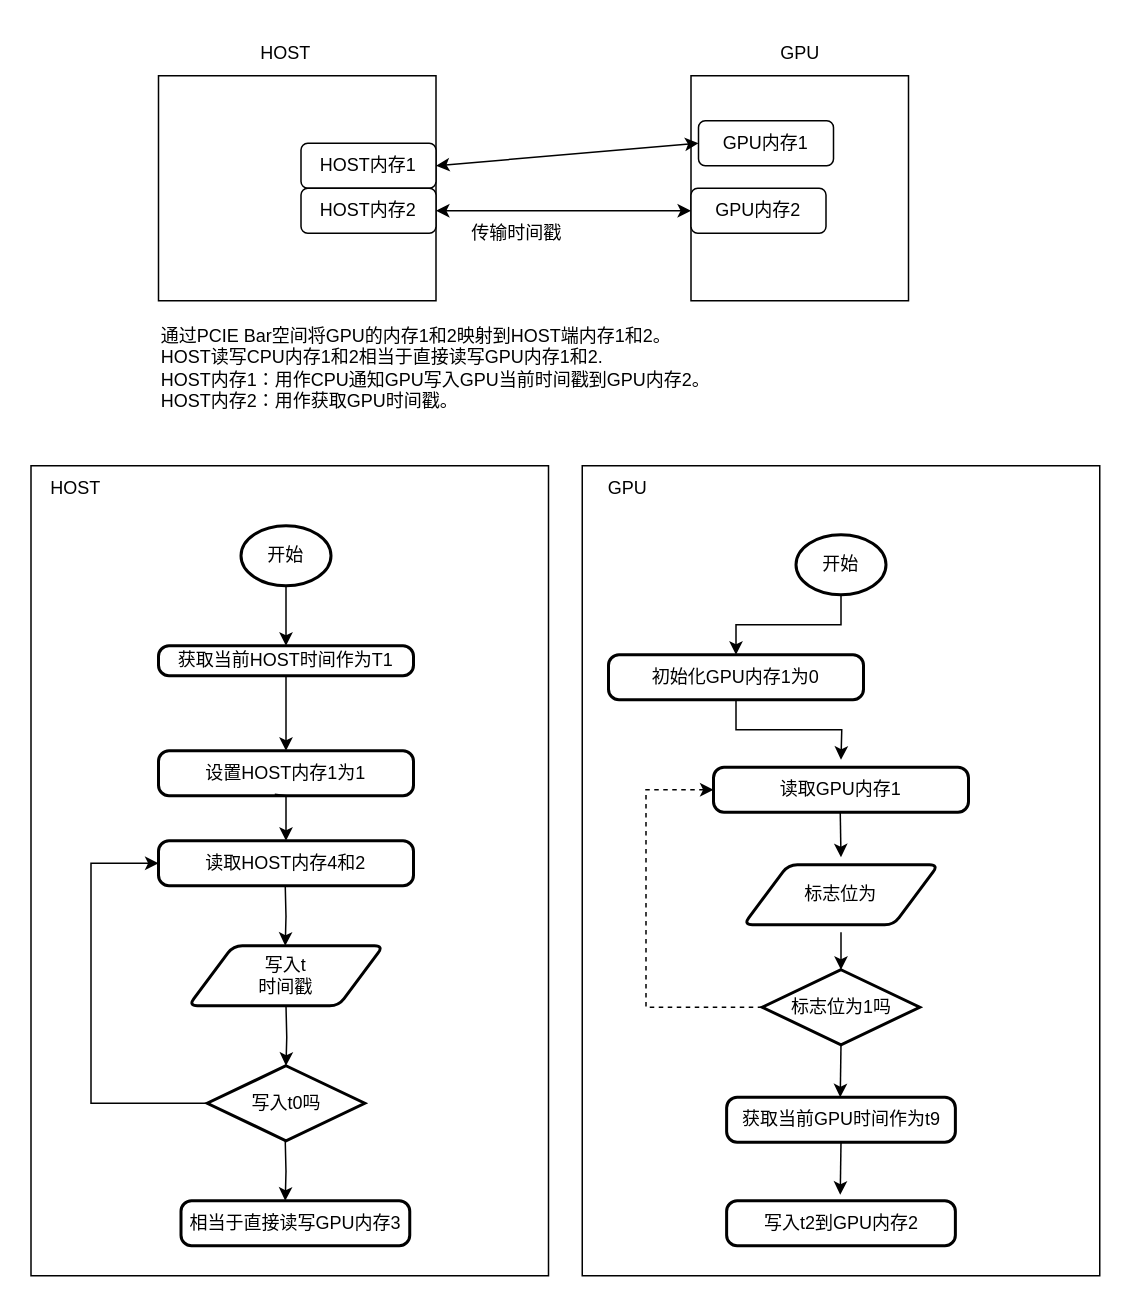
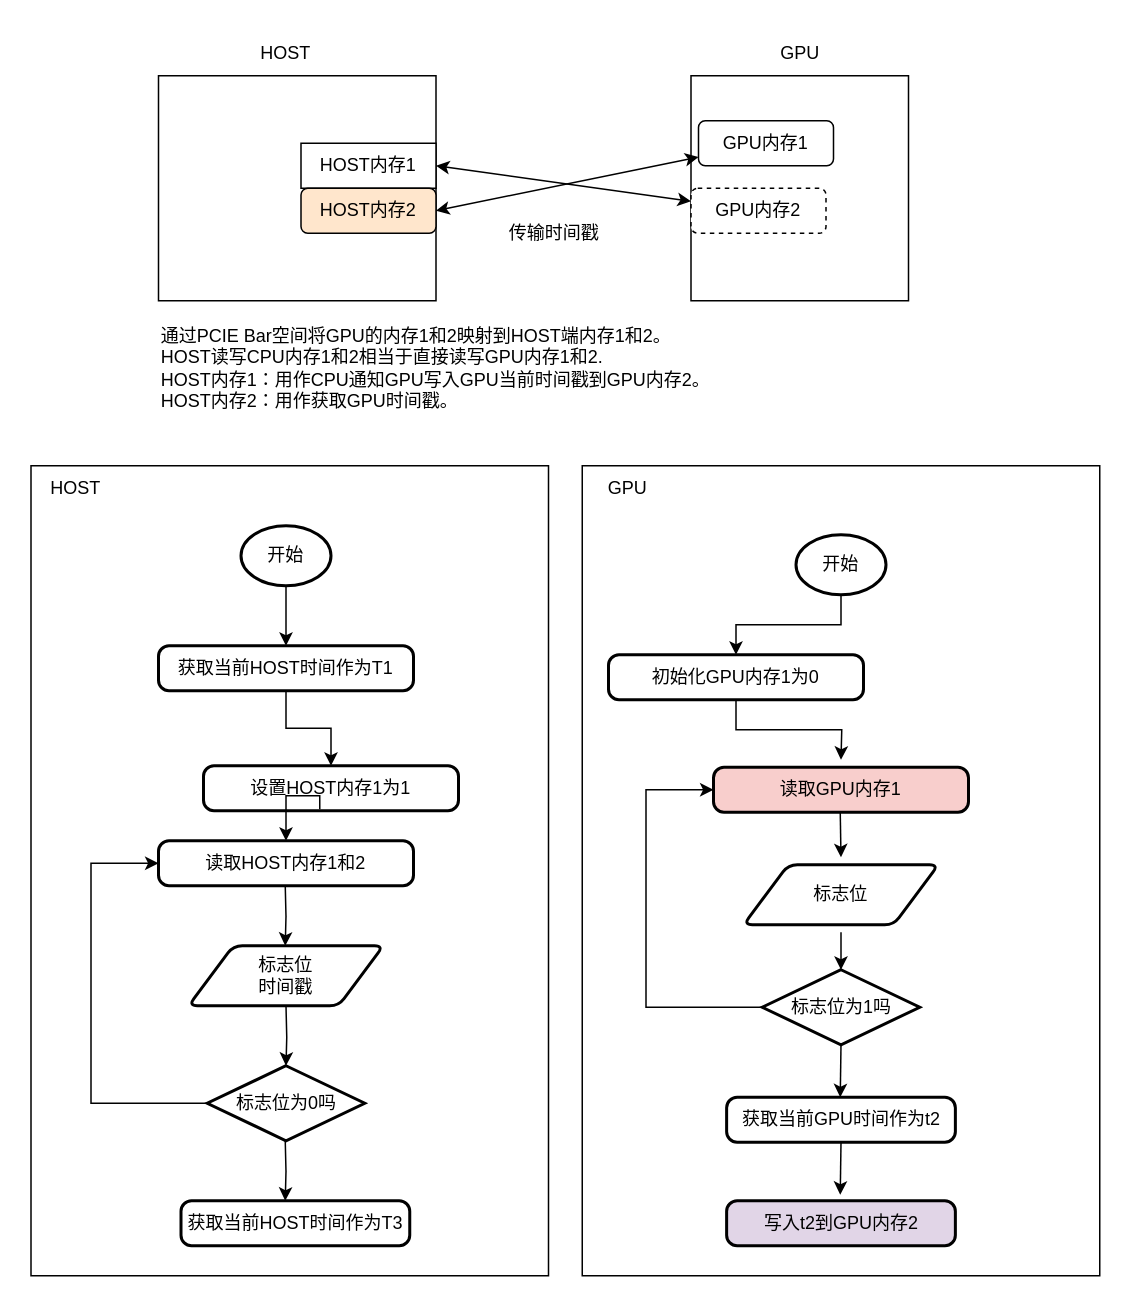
(567, 155) -> (503, 175)
(368, 166) -> (368, 166)
(368, 211) -> (368, 211)
(563, 211) -> (629, 171)
(758, 211) -> (758, 211)
(517, 233) -> (554, 233)
(286, 661) -> (286, 668)
(286, 773) -> (331, 788)
(841, 790) -> (841, 790)
(286, 863) -> (286, 863)
(841, 895) -> (841, 895)
(646, 929) -> (646, 929)
(286, 976) -> (286, 976)
(287, 1103) -> (287, 1103)
(842, 1120) -> (842, 1120)
(296, 1223) -> (296, 1223)
(841, 1223) -> (841, 1223)
